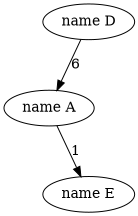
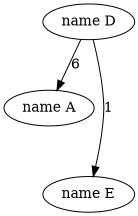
(67, 147) -> (104, 103)
